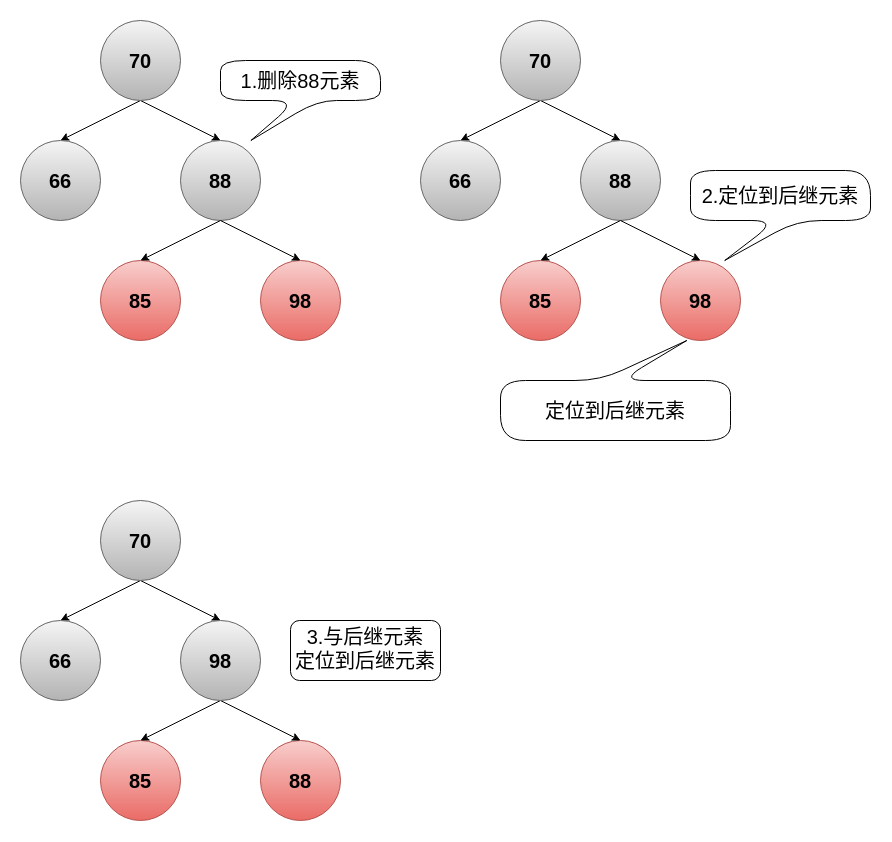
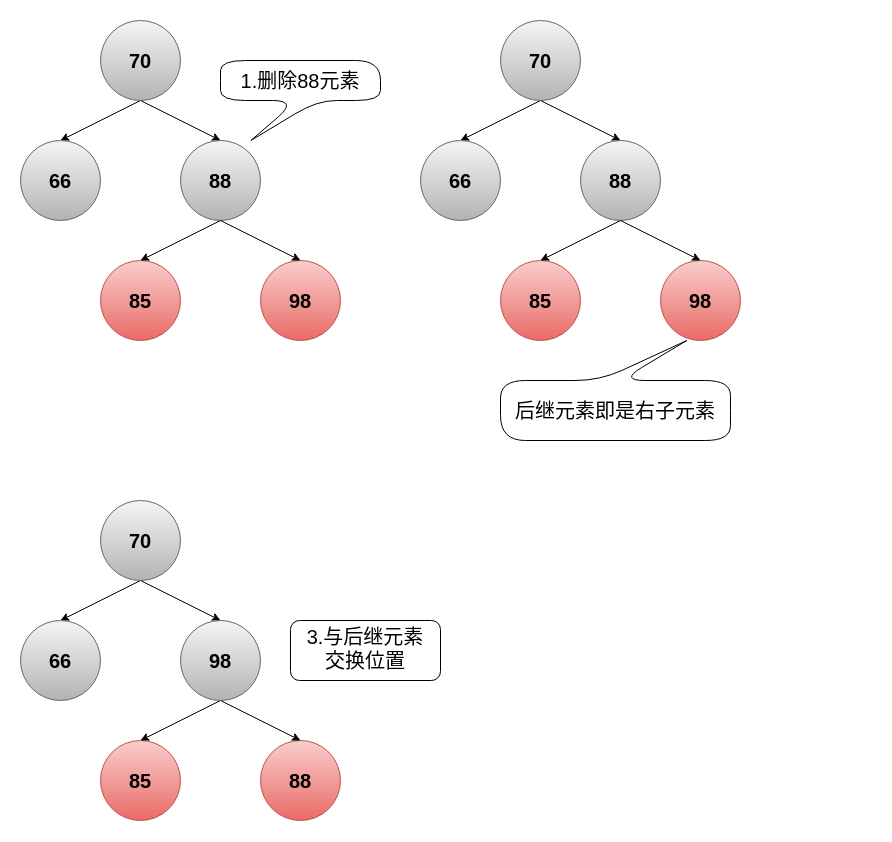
(781, 216) -> none
(616, 411) -> (616, 411)
(366, 649) -> (366, 649)
